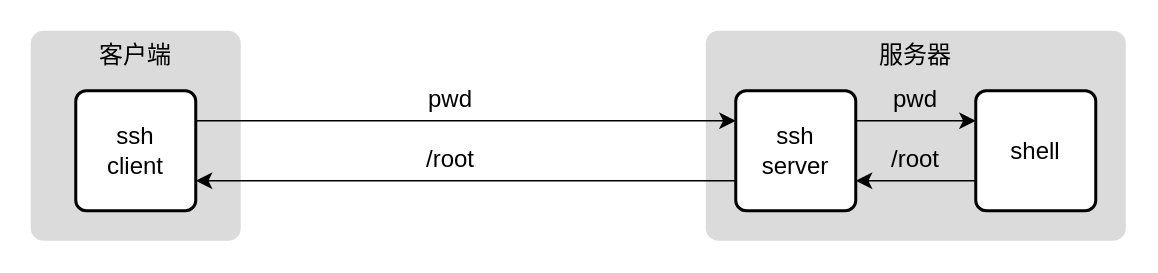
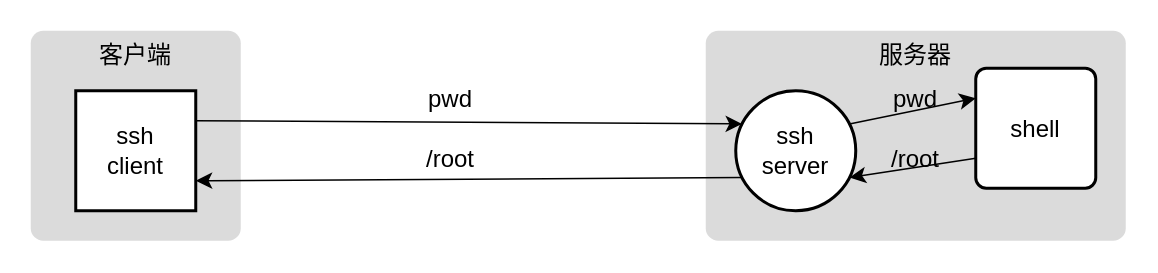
(136, 151) -> (136, 151)
(796, 151) -> (796, 151)
(1036, 151) -> (1036, 128)
